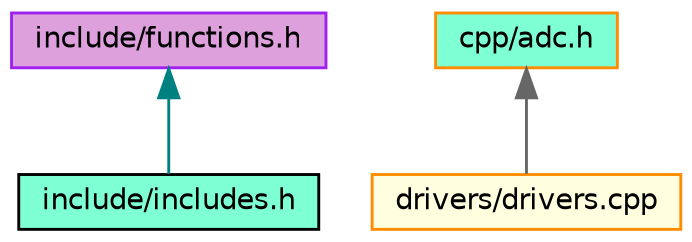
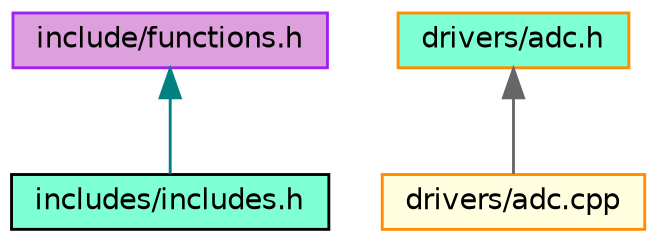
(526, 40) -> (513, 40)
(169, 202) -> (170, 202)
(526, 202) -> (513, 202)
